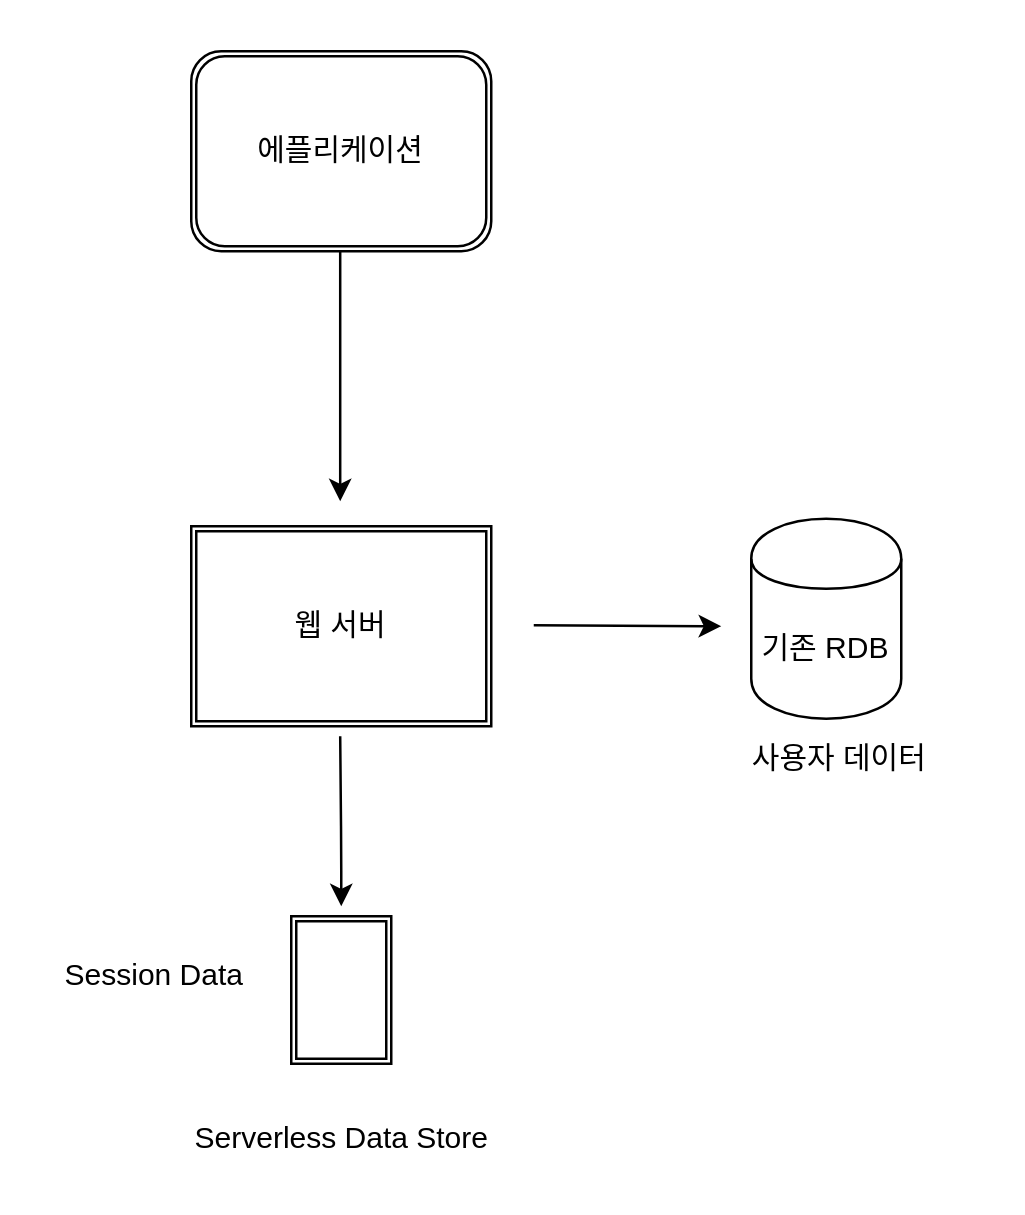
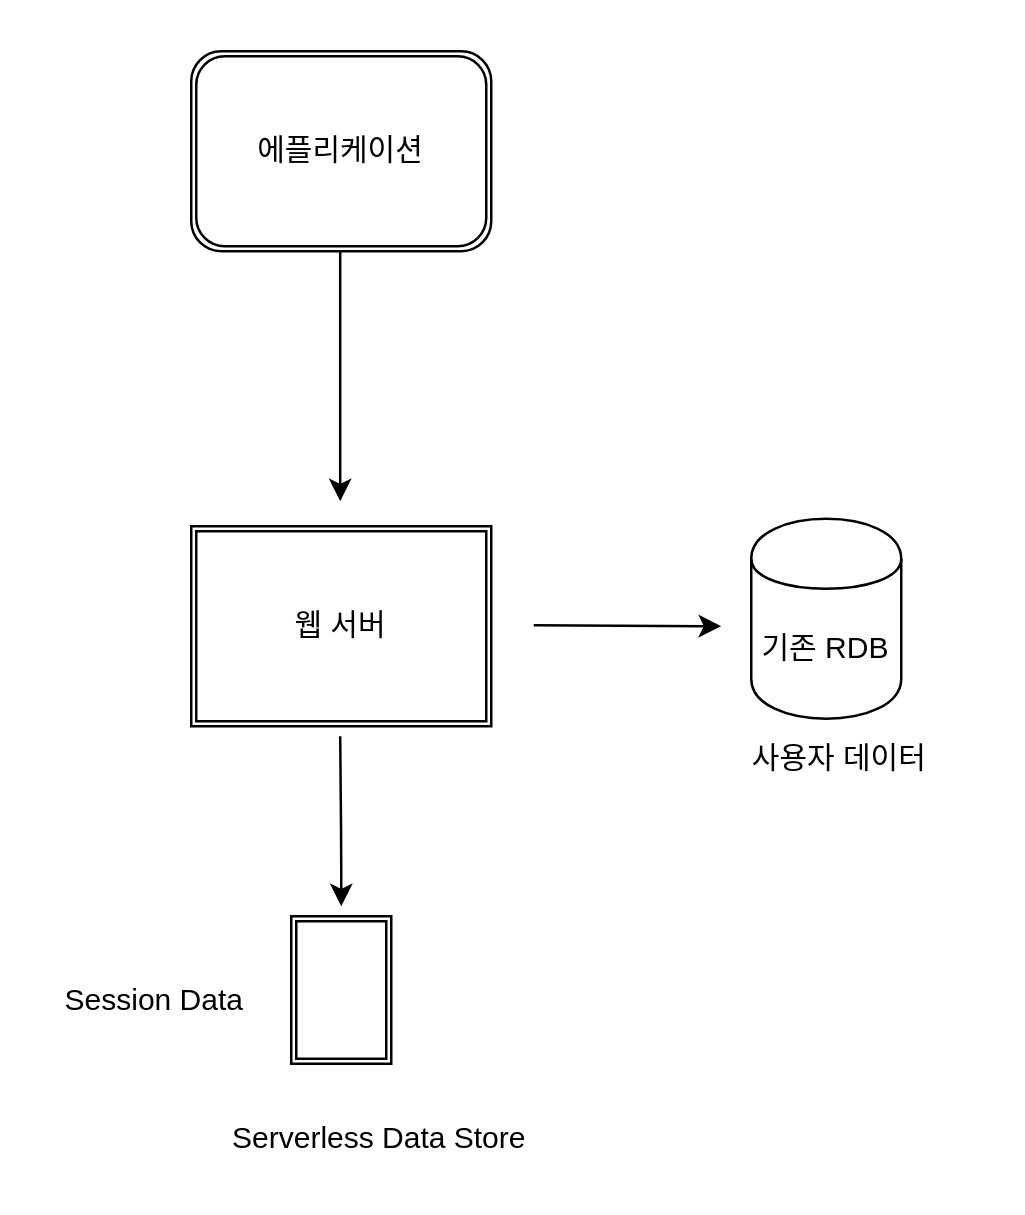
(153, 976) -> (153, 1001)
(341, 1139) -> (379, 1139)
